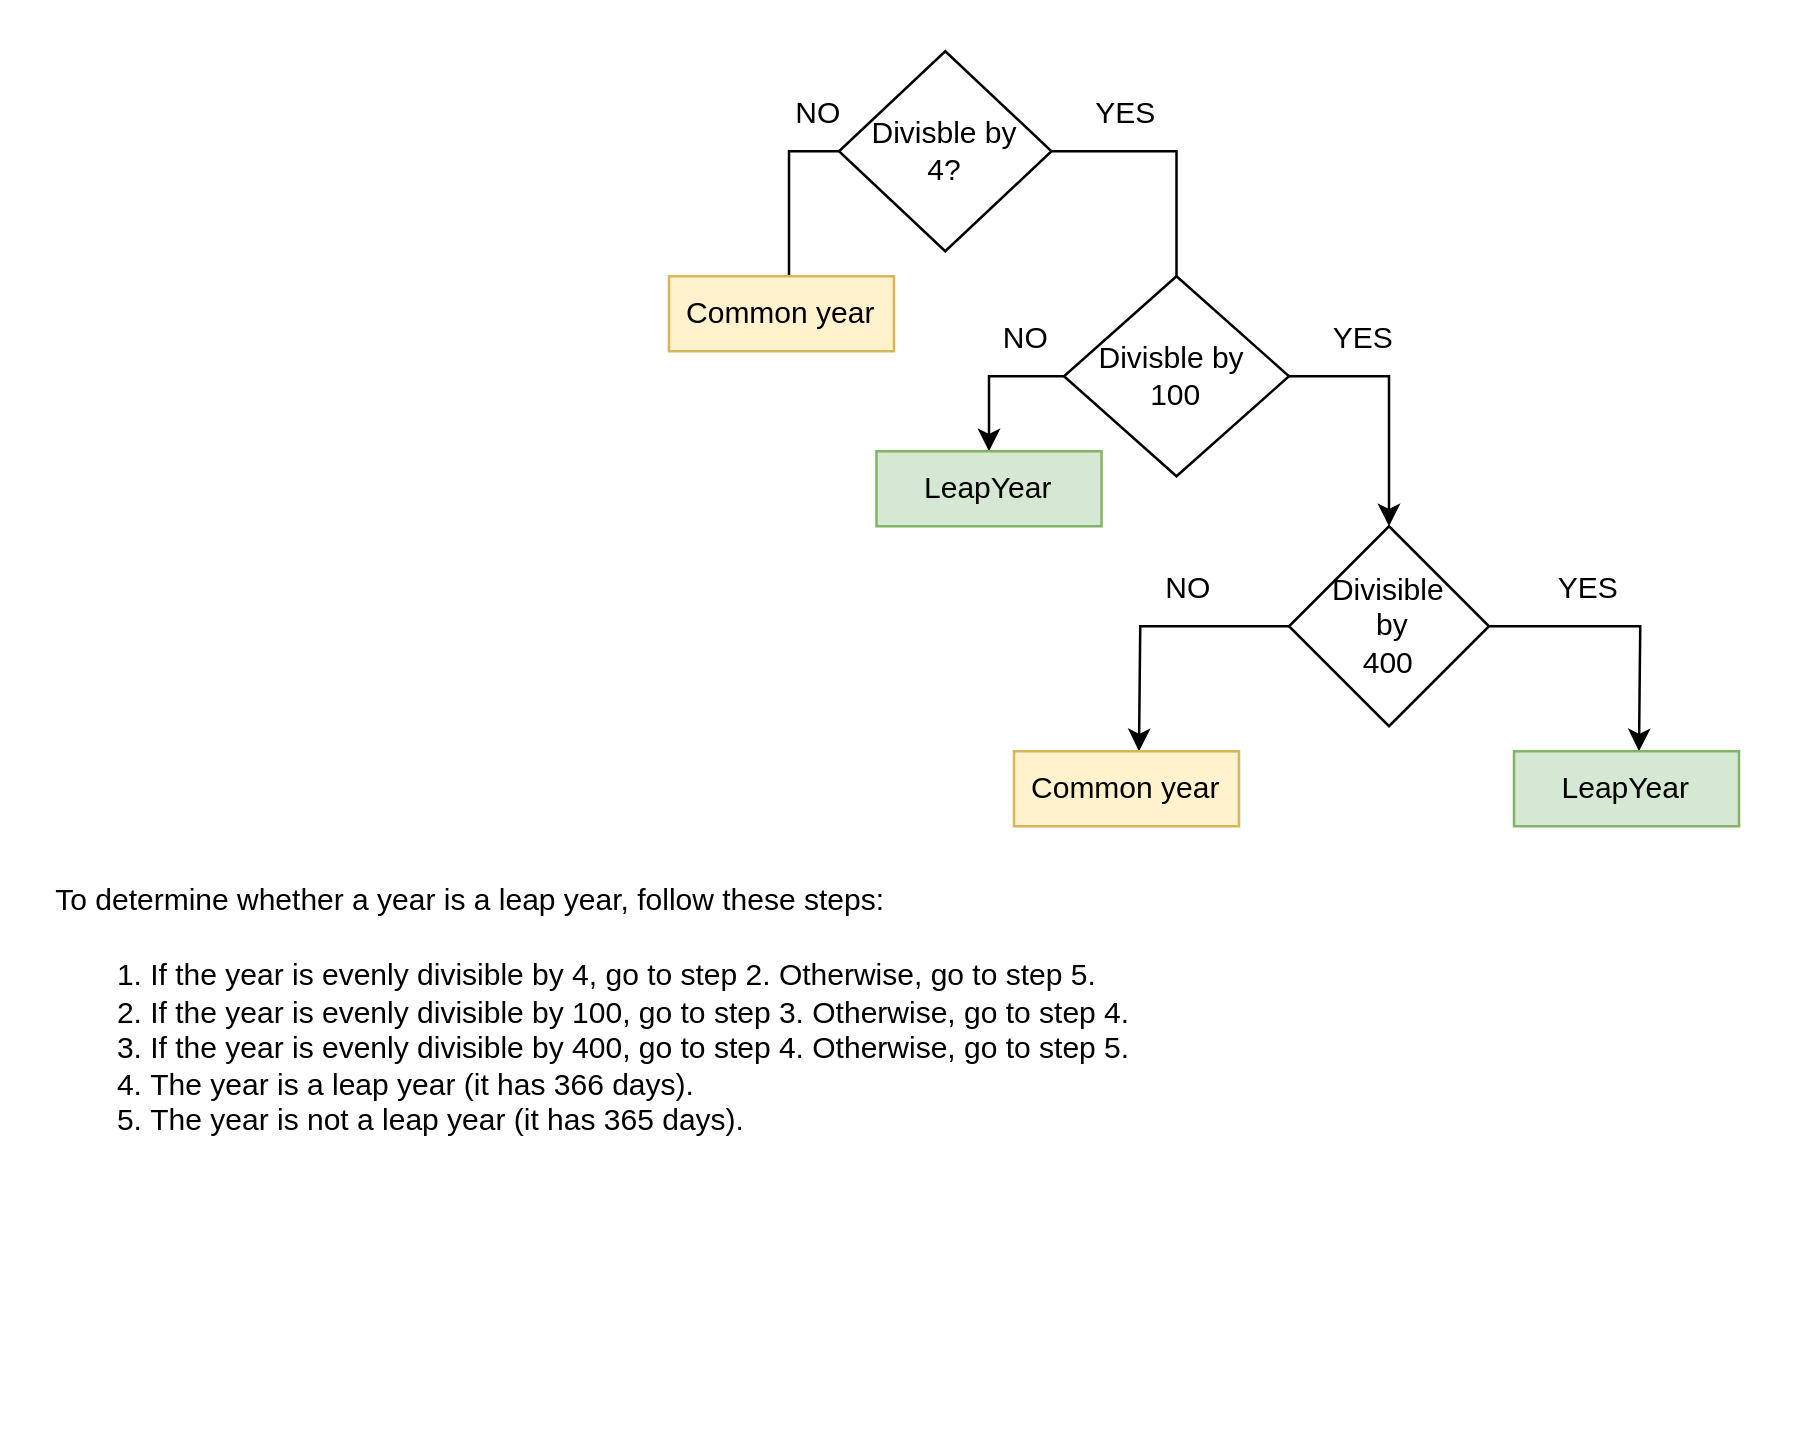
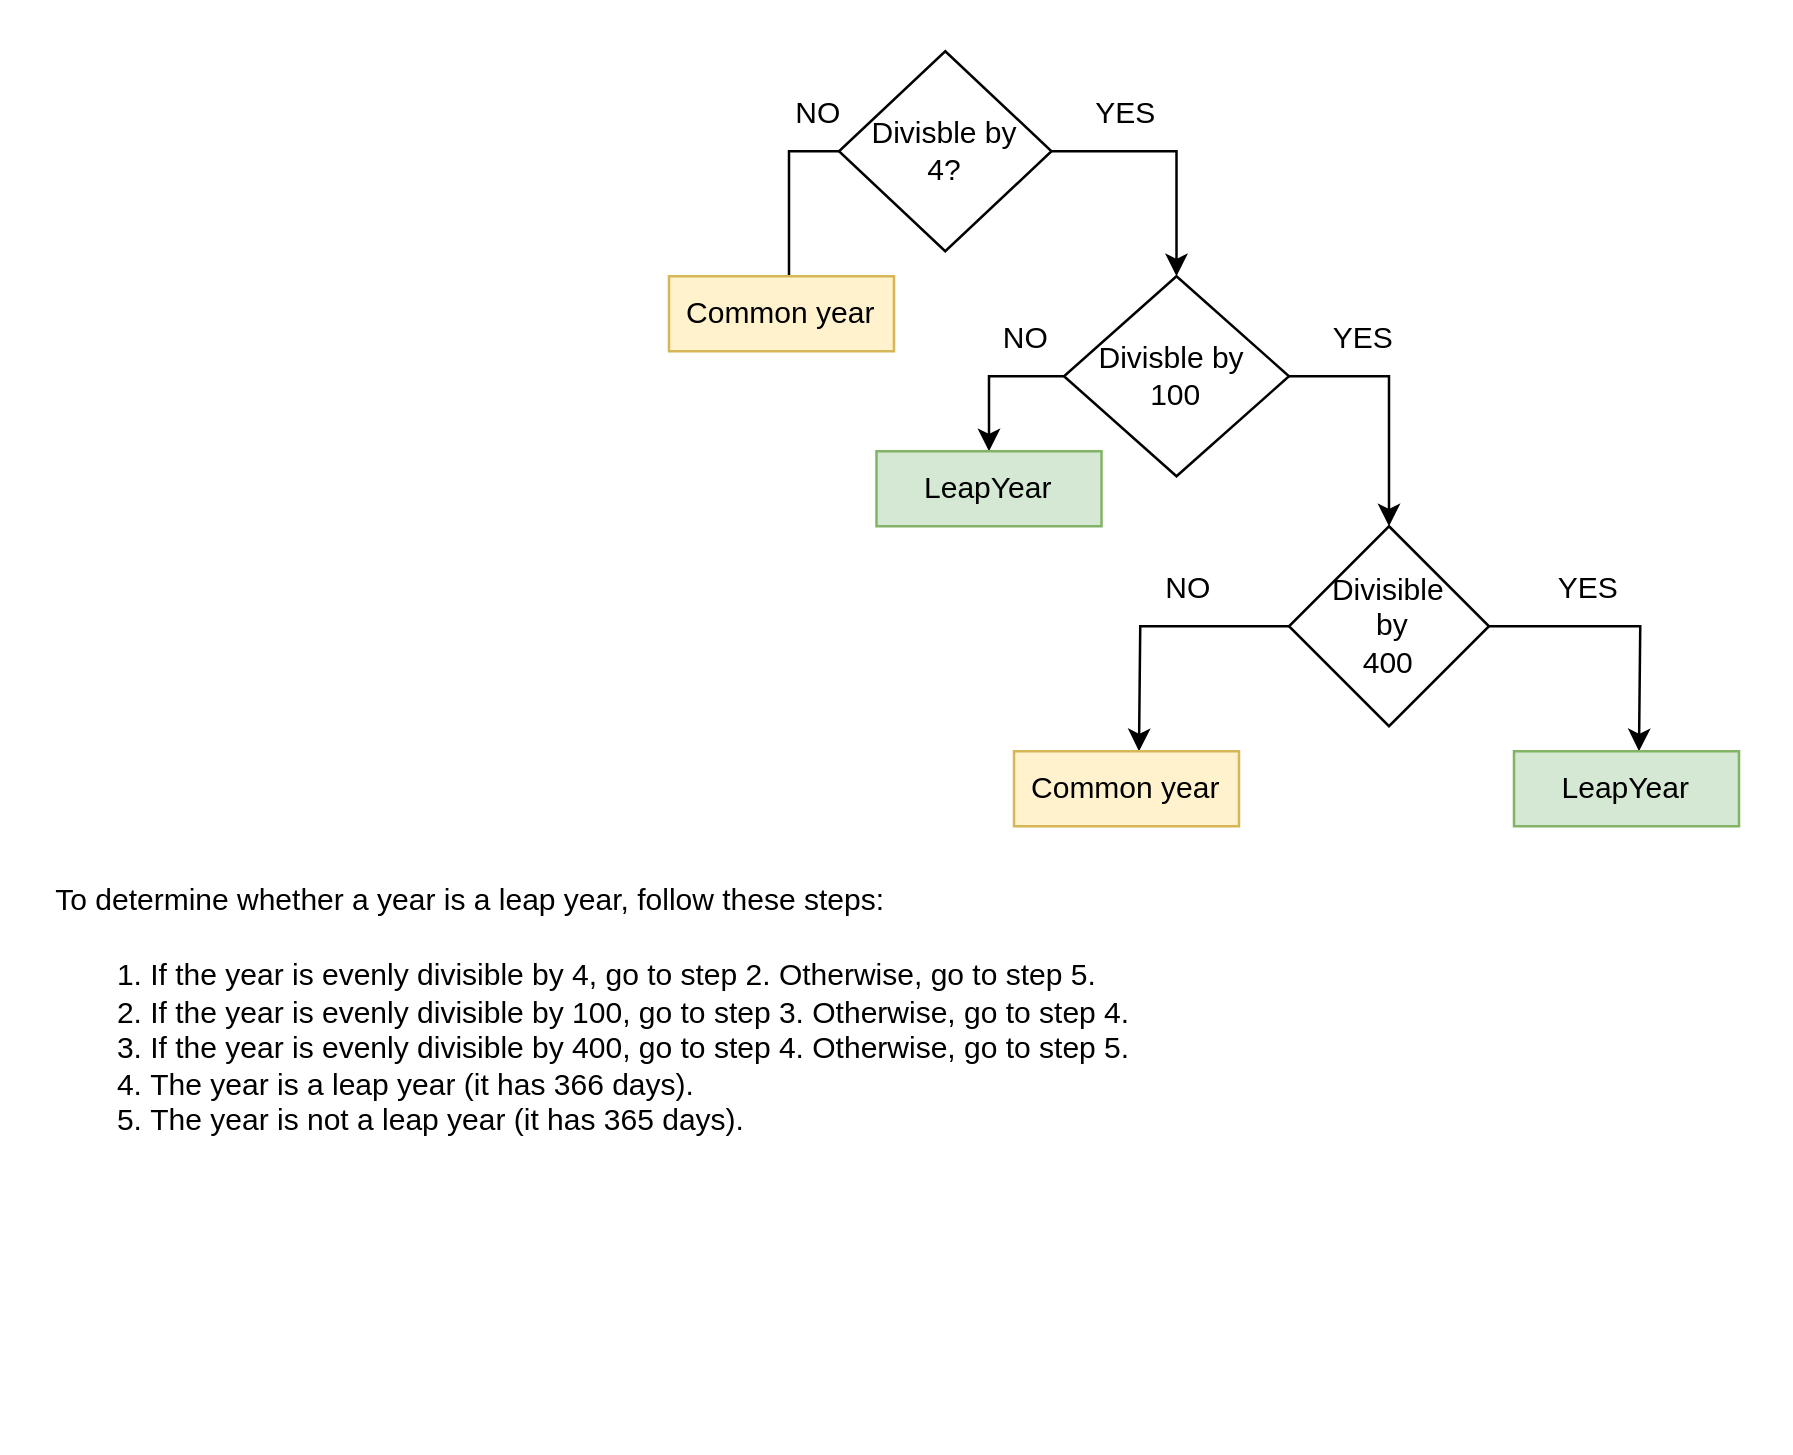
(1176, 264) -> (1176, 258)
